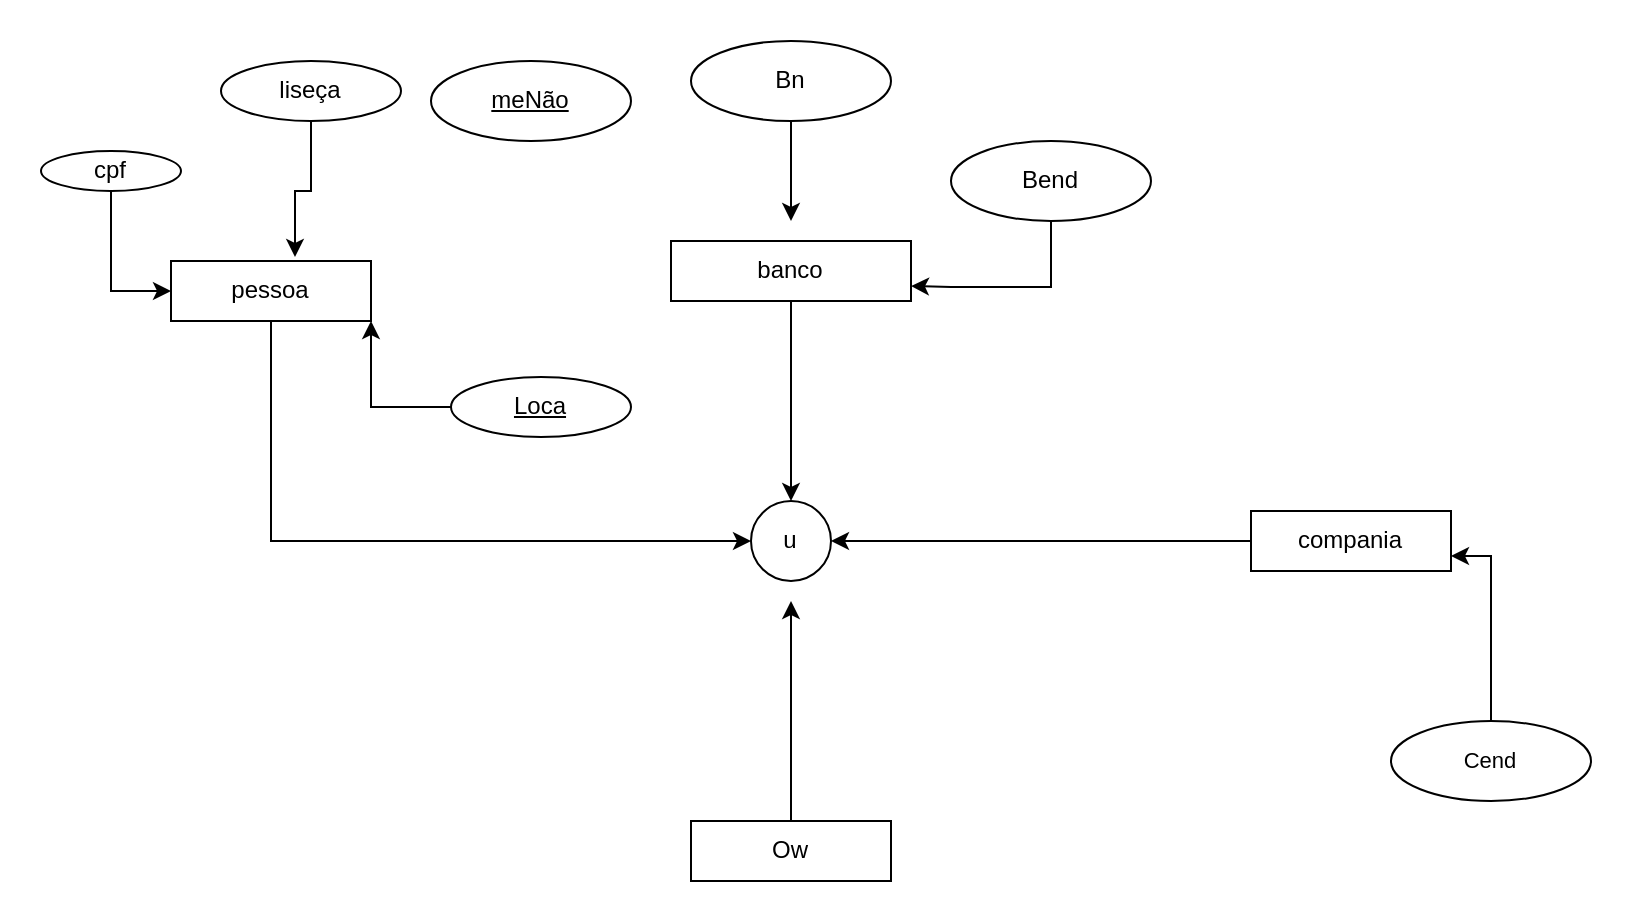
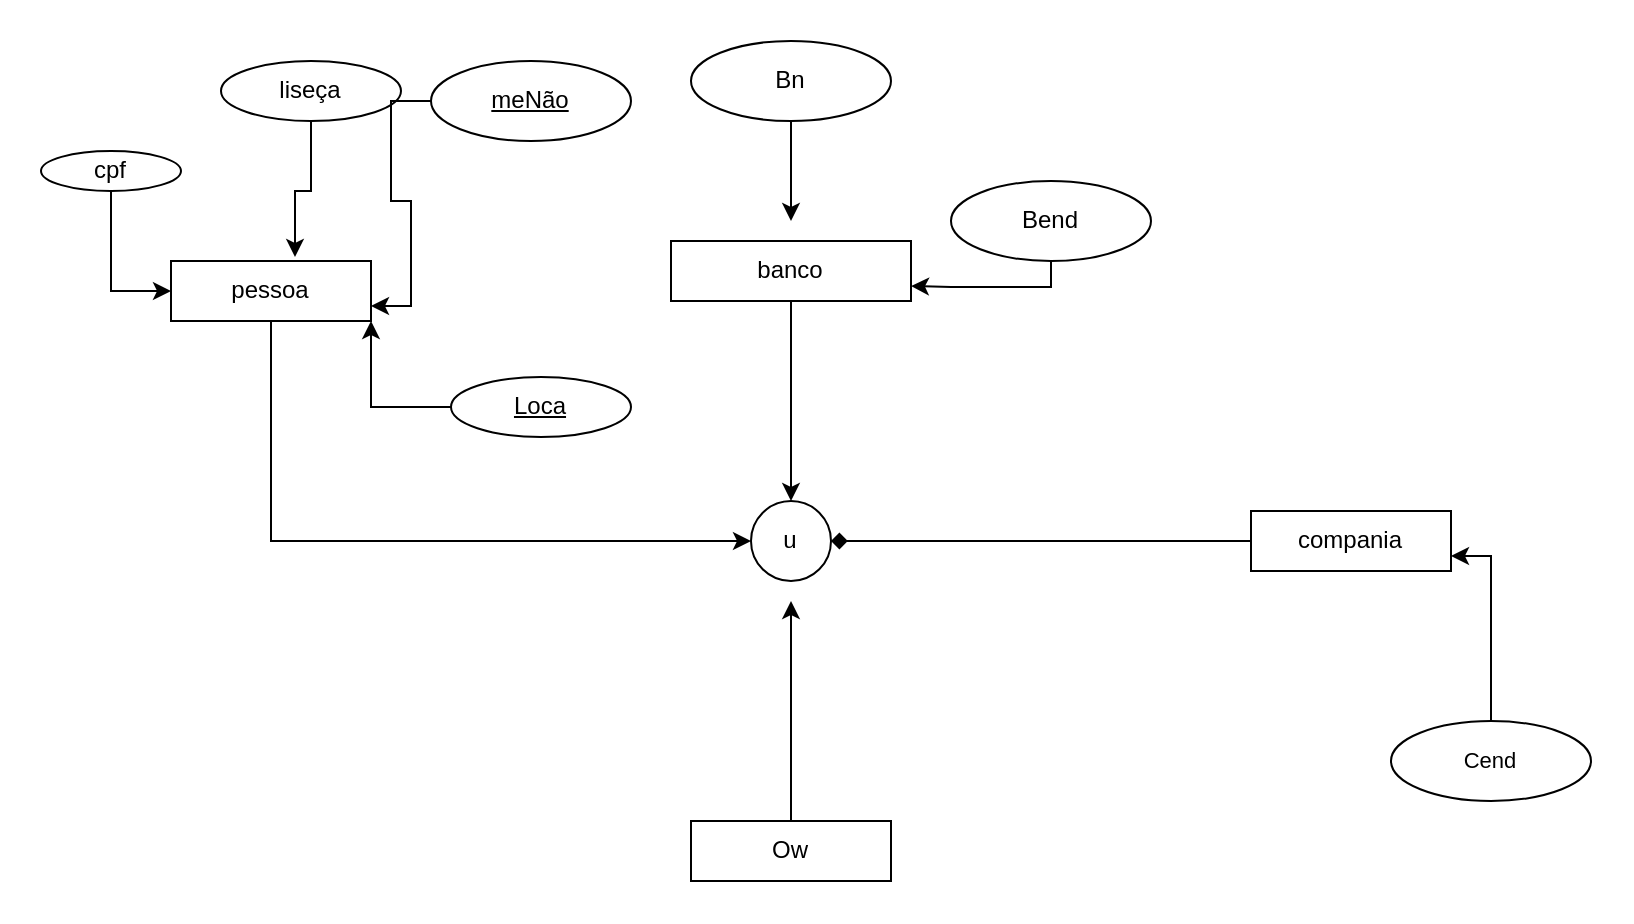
(1051, 181) -> (1051, 221)
none -> (397, 201)
(846, 541) -> (847, 541)
